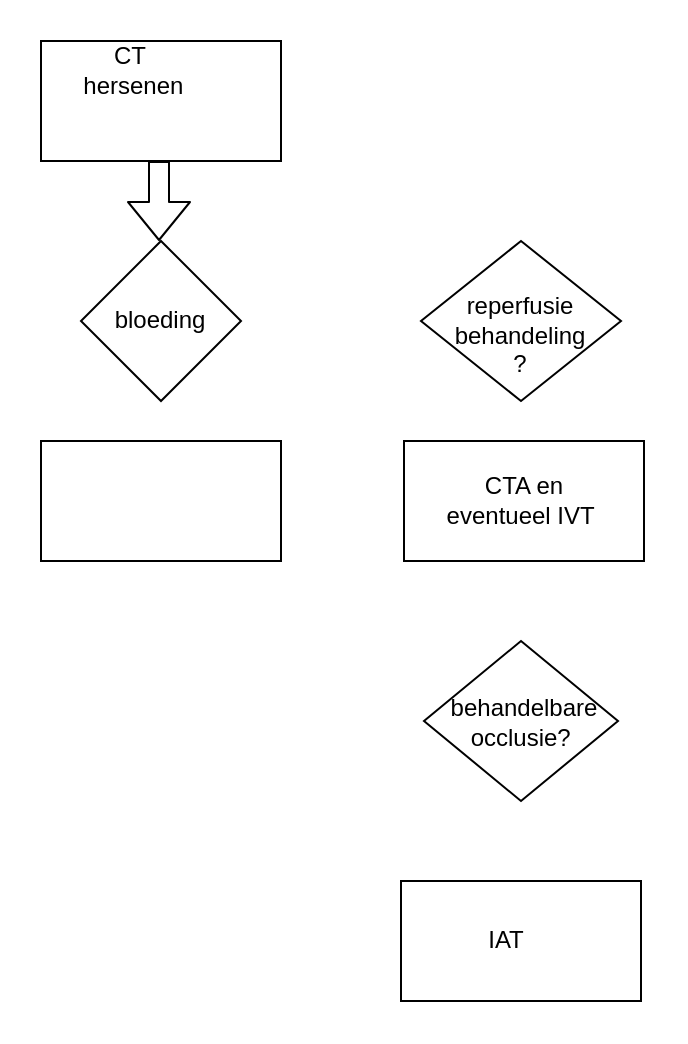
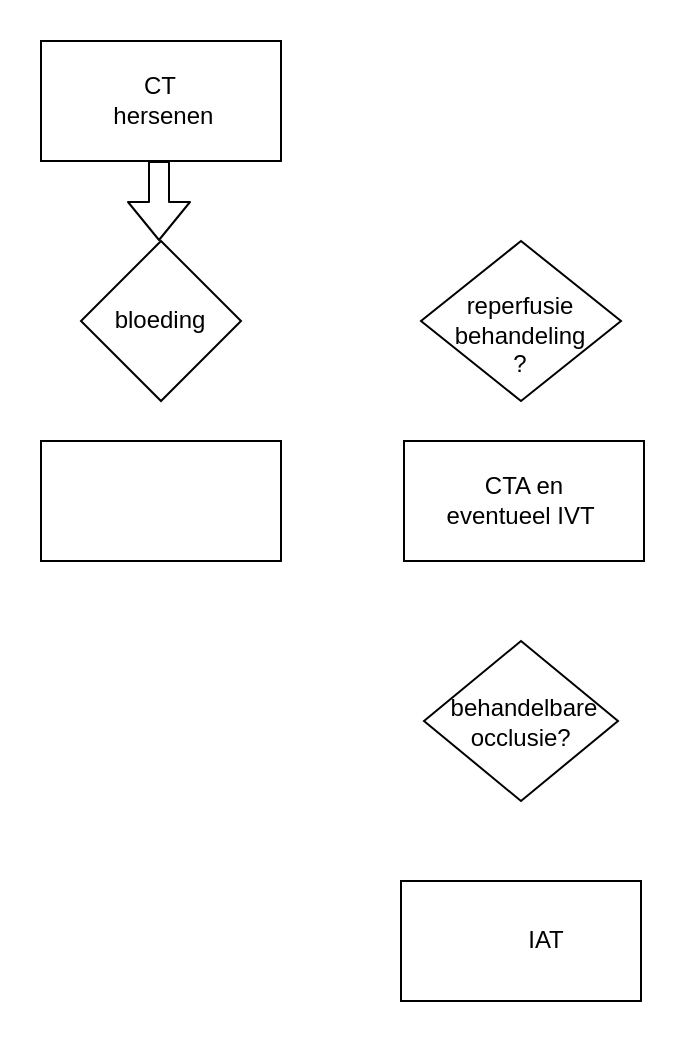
(131, 71) -> (161, 101)
(507, 941) -> (547, 941)
